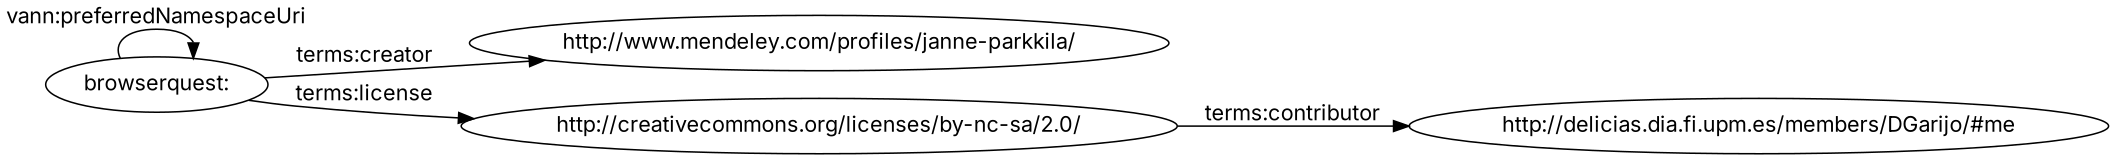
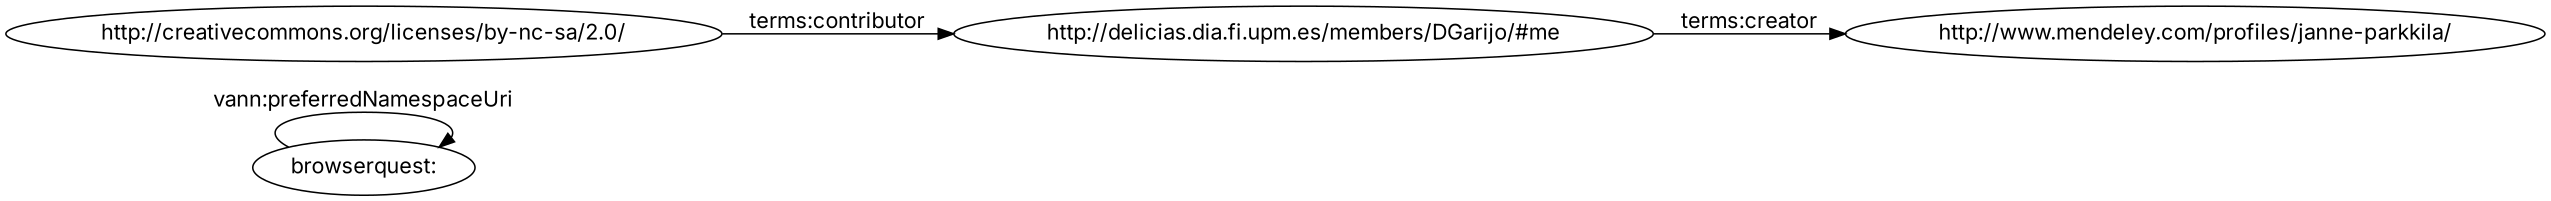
(397, 70) -> (1742, 34)
(353, 111) -> none
